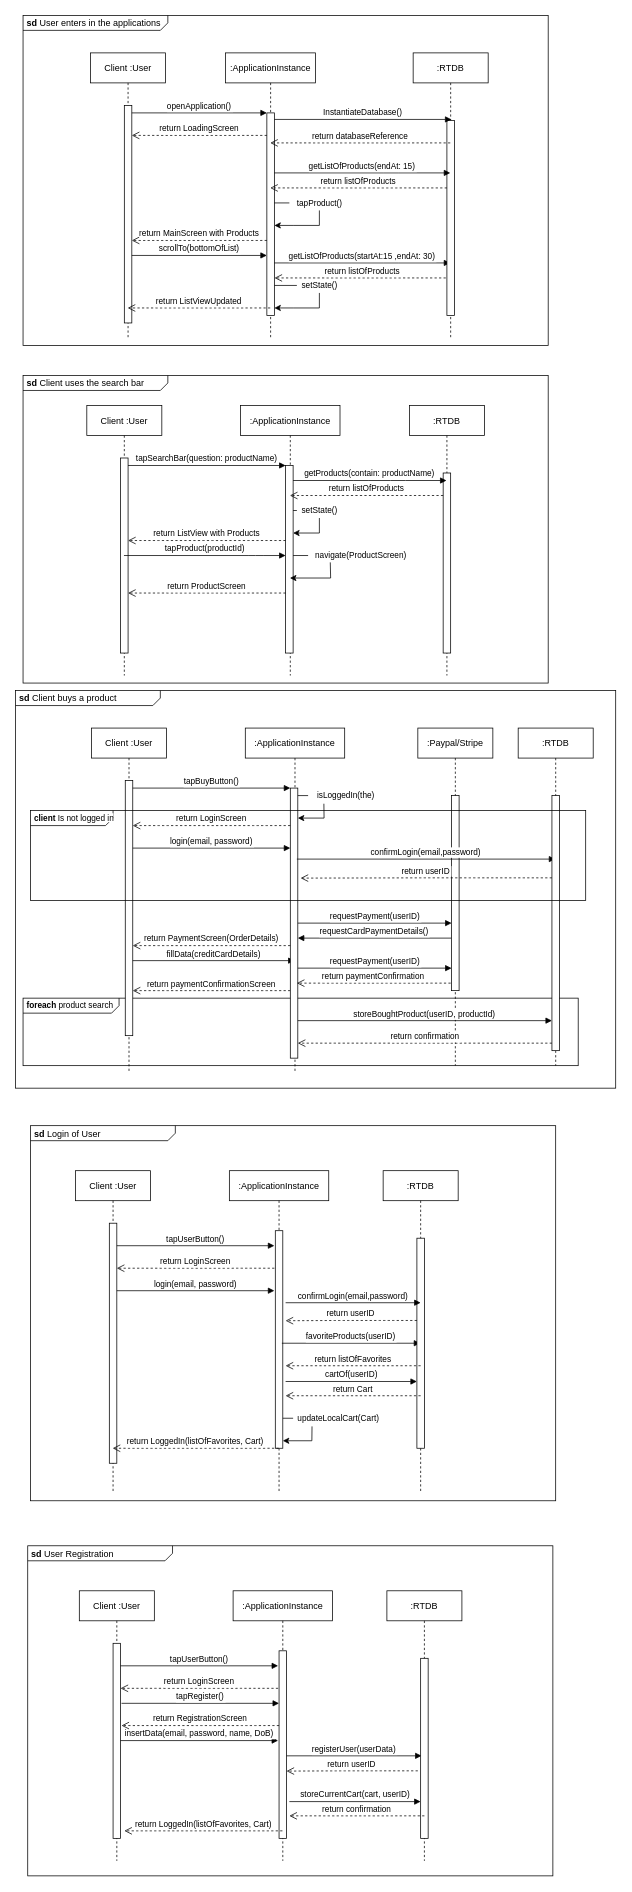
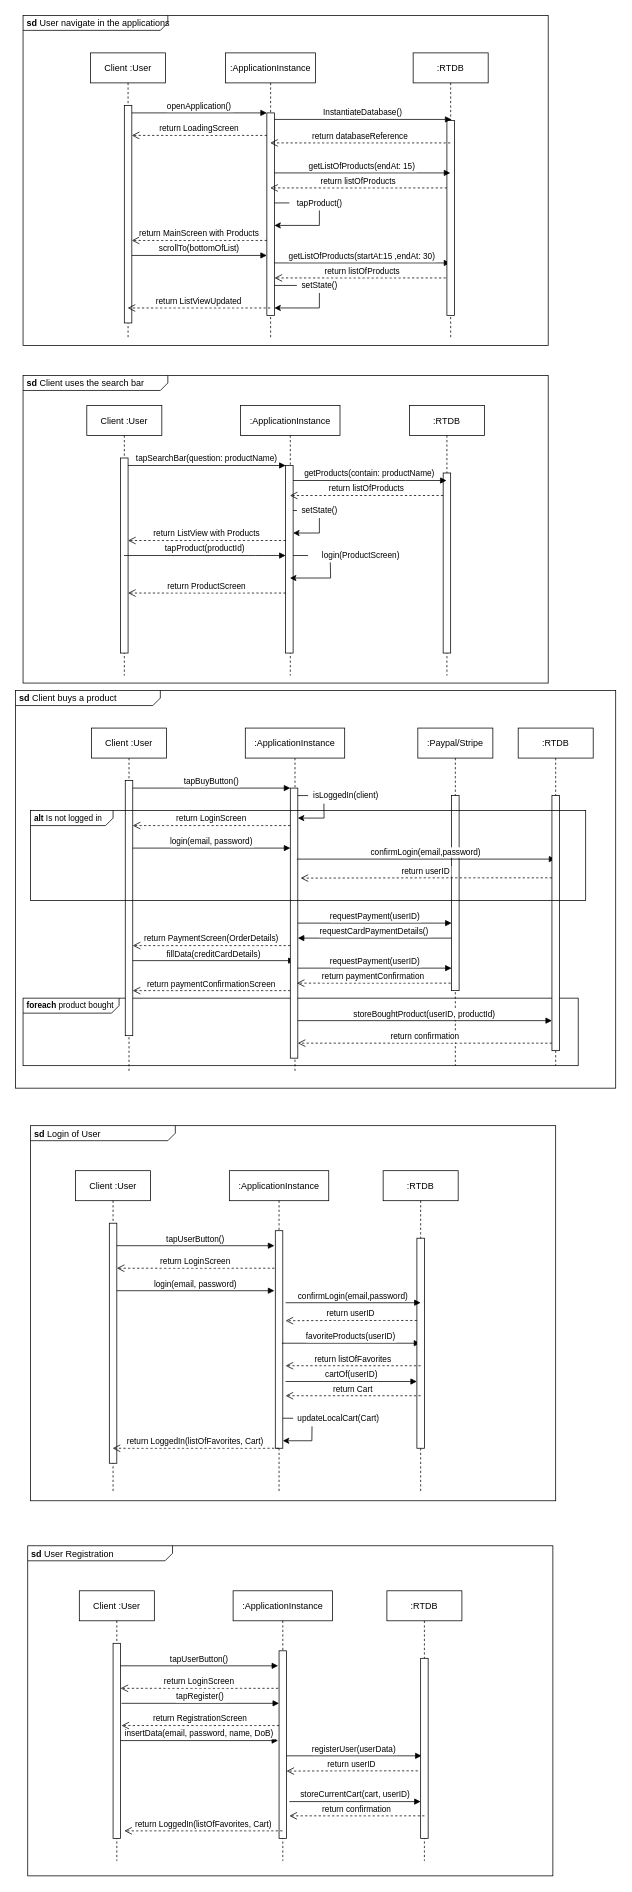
(99, 21) -> (103, 21)
(361, 555) -> (361, 555)
(346, 795) -> (346, 795)
(76, 815) -> (70, 815)
(73, 1003) -> (73, 1003)
